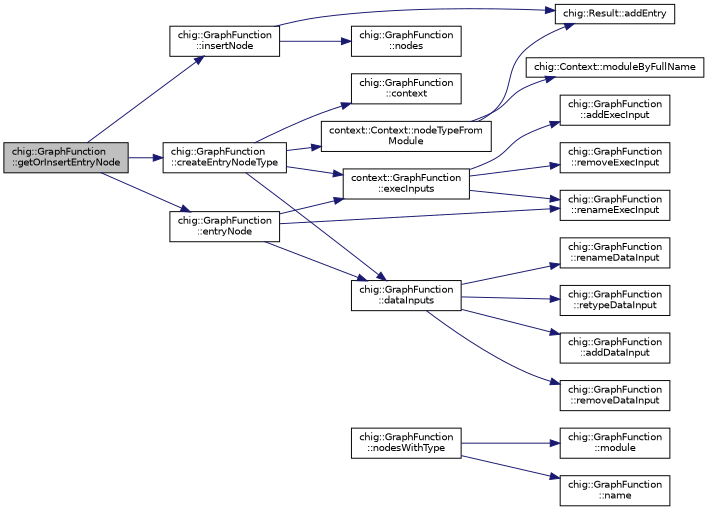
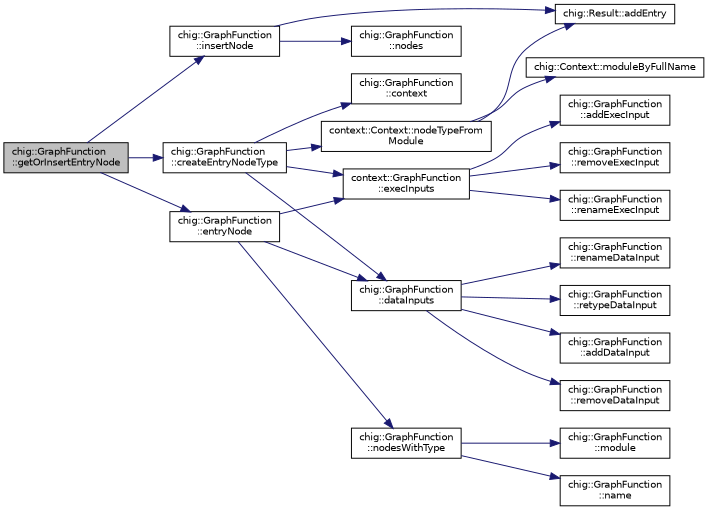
(415, 216) -> (312, 331)
